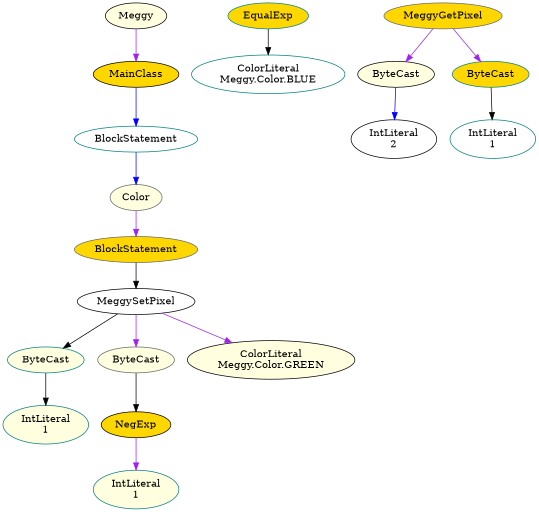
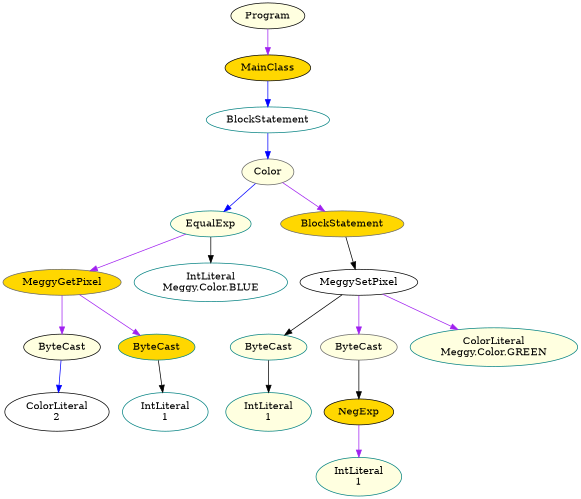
(136, 16) -> (268, 16)
(268, 16) -> (211, 224)
(268, 74) -> (211, 282)
(394, 139) -> (57, 412)
none -> (243, 195)
none -> (142, 251)
(271, 360) -> (494, 347)
